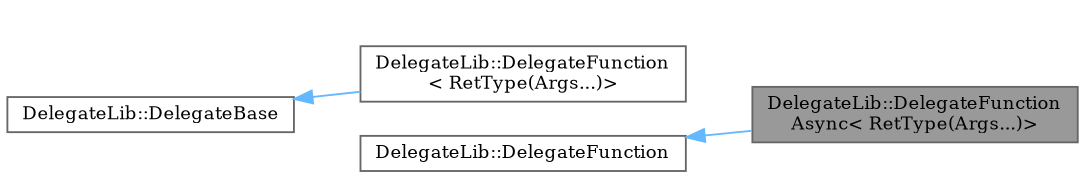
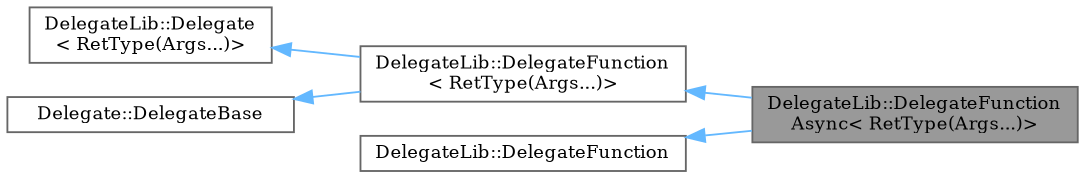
none -> (151, 35)
none -> (728, 95)
(151, 115) -> (151, 115)
